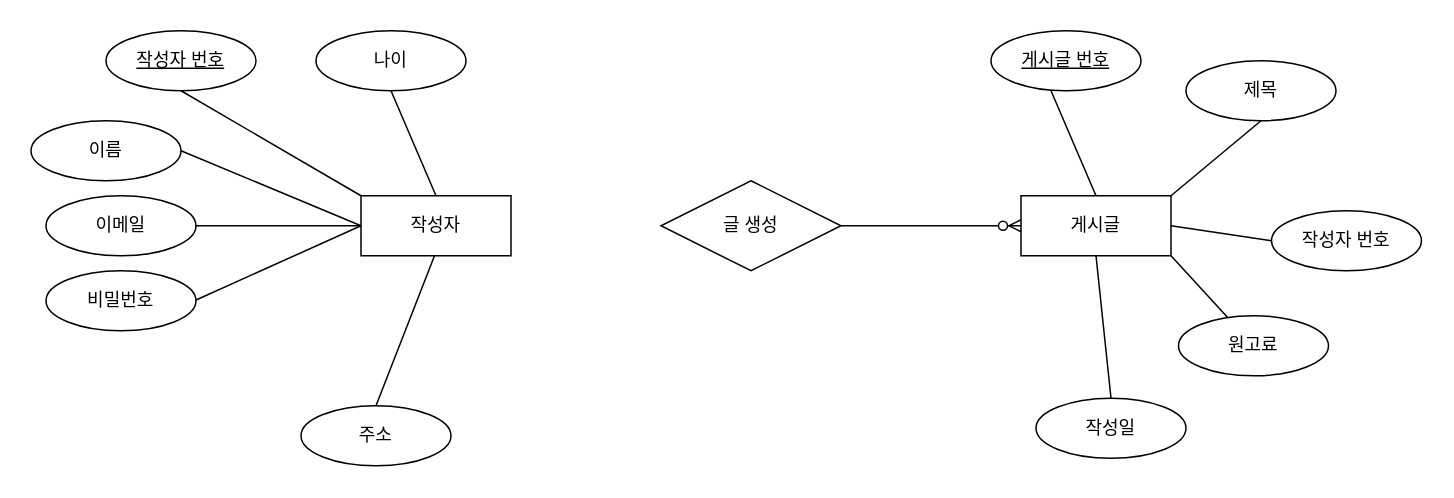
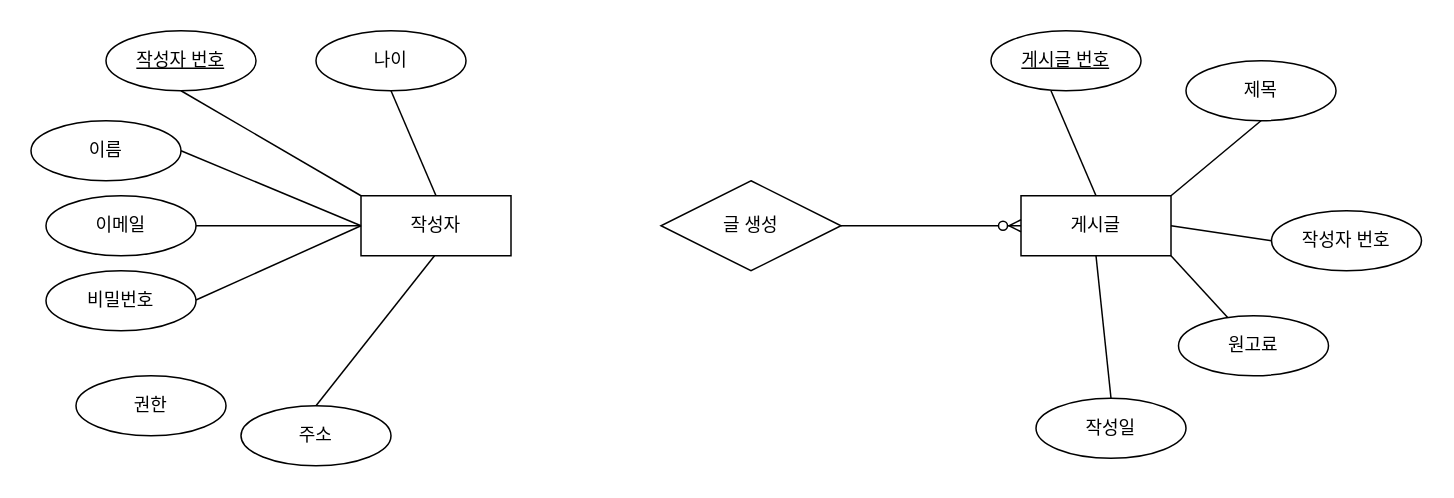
none -> (151, 406)
(376, 436) -> (316, 436)
